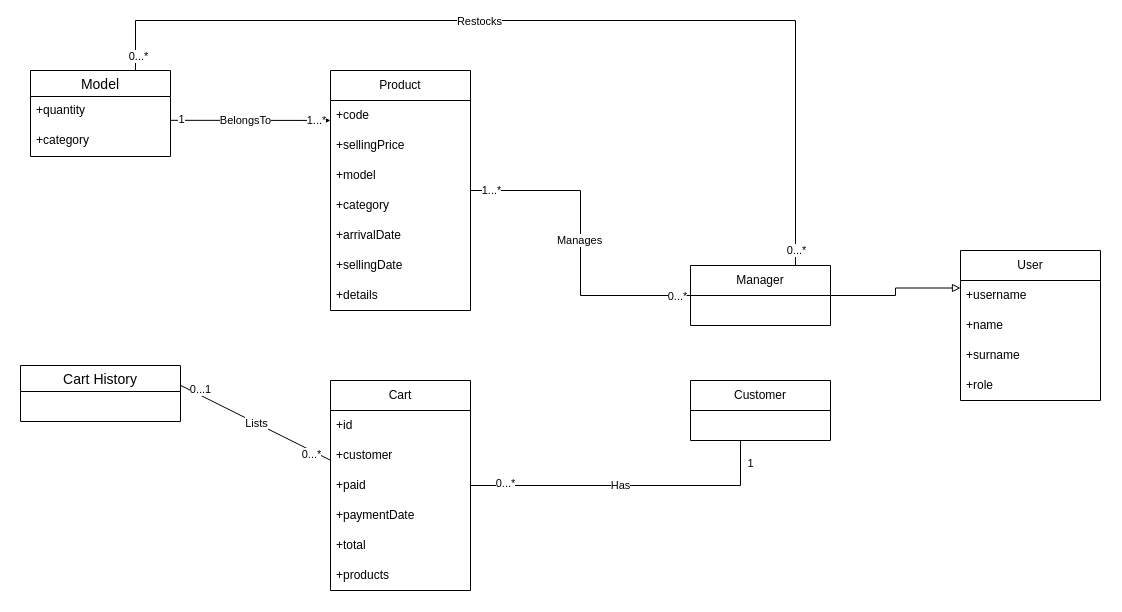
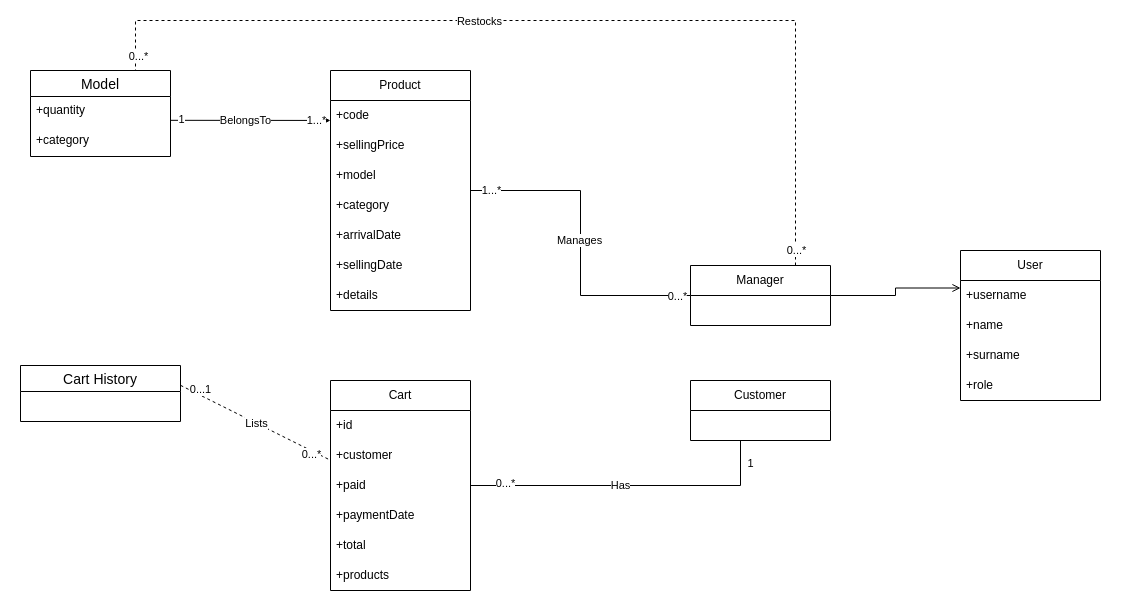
(760, 21) -> (760, 21)
(951, 288) -> (954, 288)
(224, 407) -> (224, 407)
